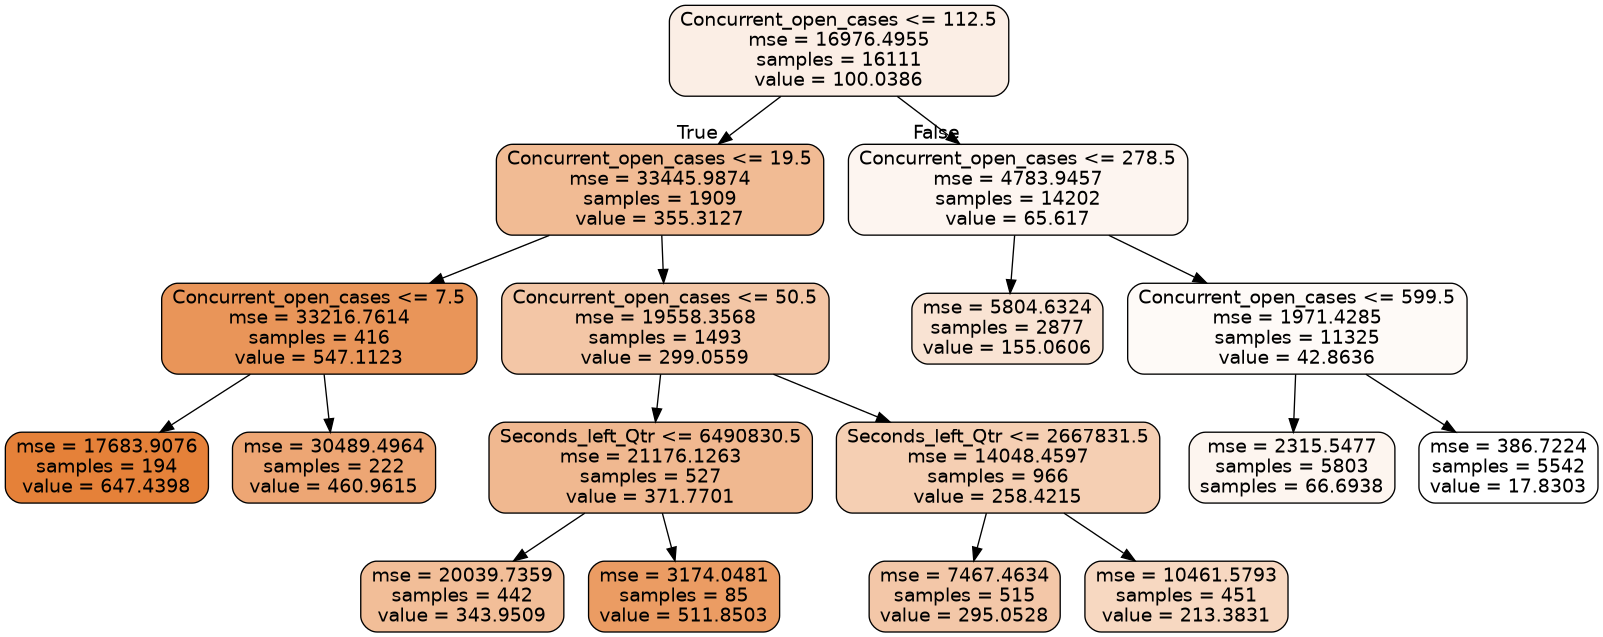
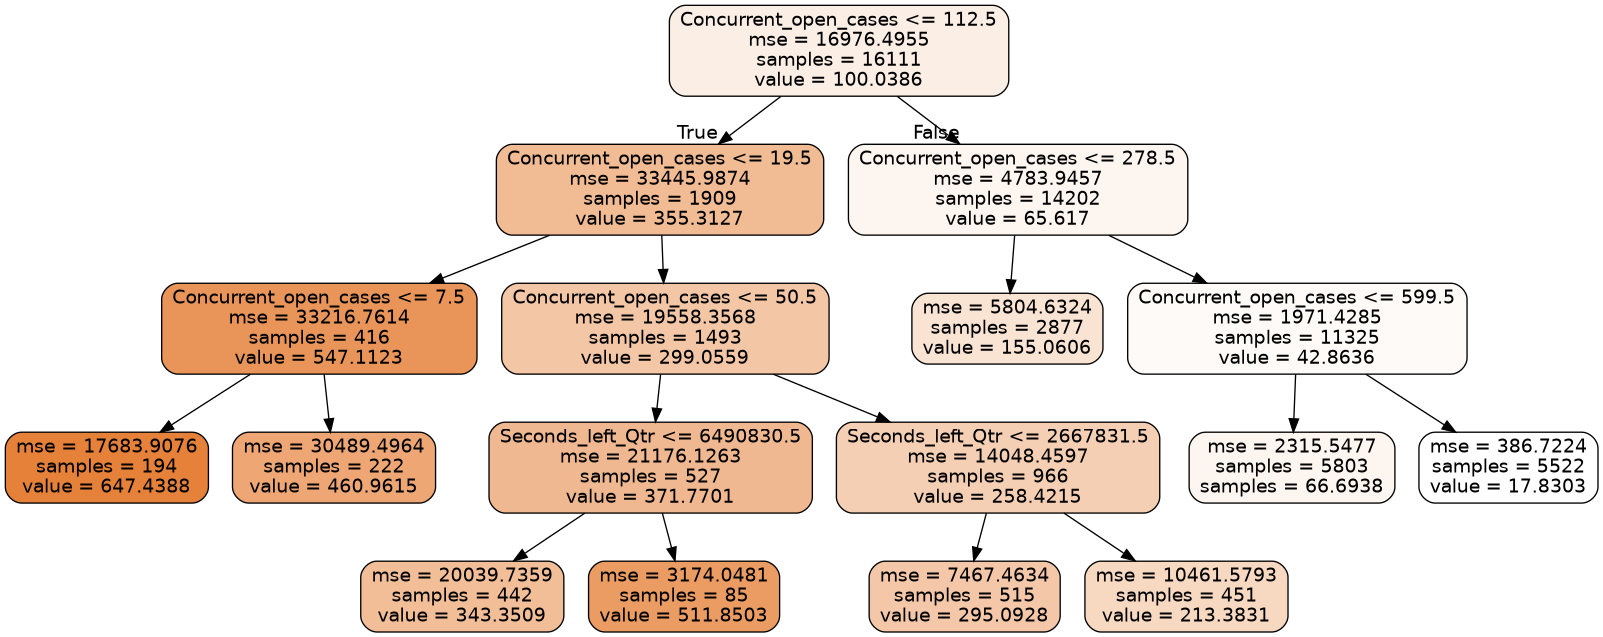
(107, 468) -> (107, 468)
(1508, 468) -> (1508, 468)
(462, 597) -> (462, 597)
(965, 597) -> (965, 597)
